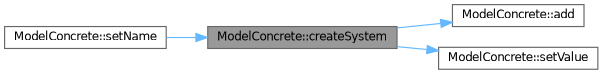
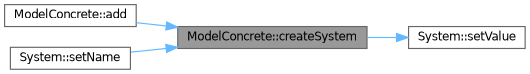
(419, 26) -> (151, 24)
(85, 38) -> (70, 58)
(518, 58) -> (467, 38)
